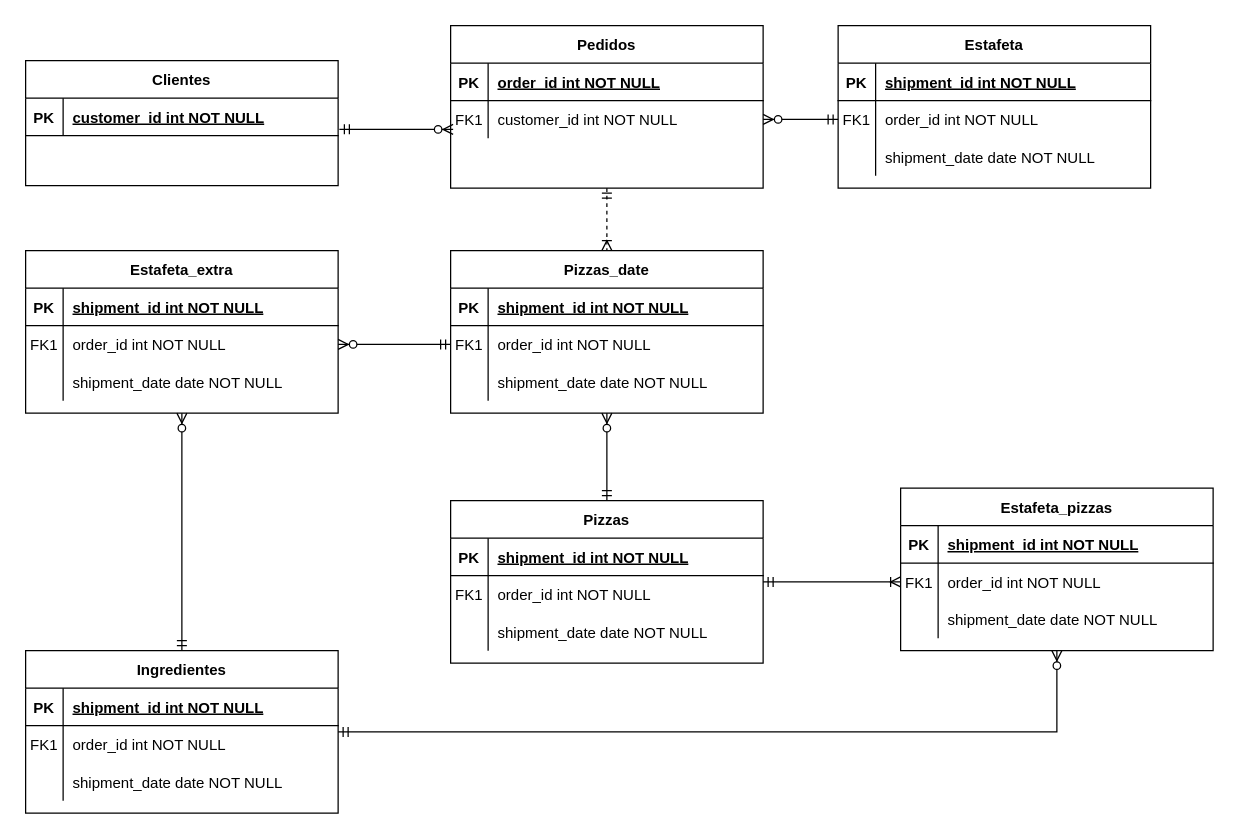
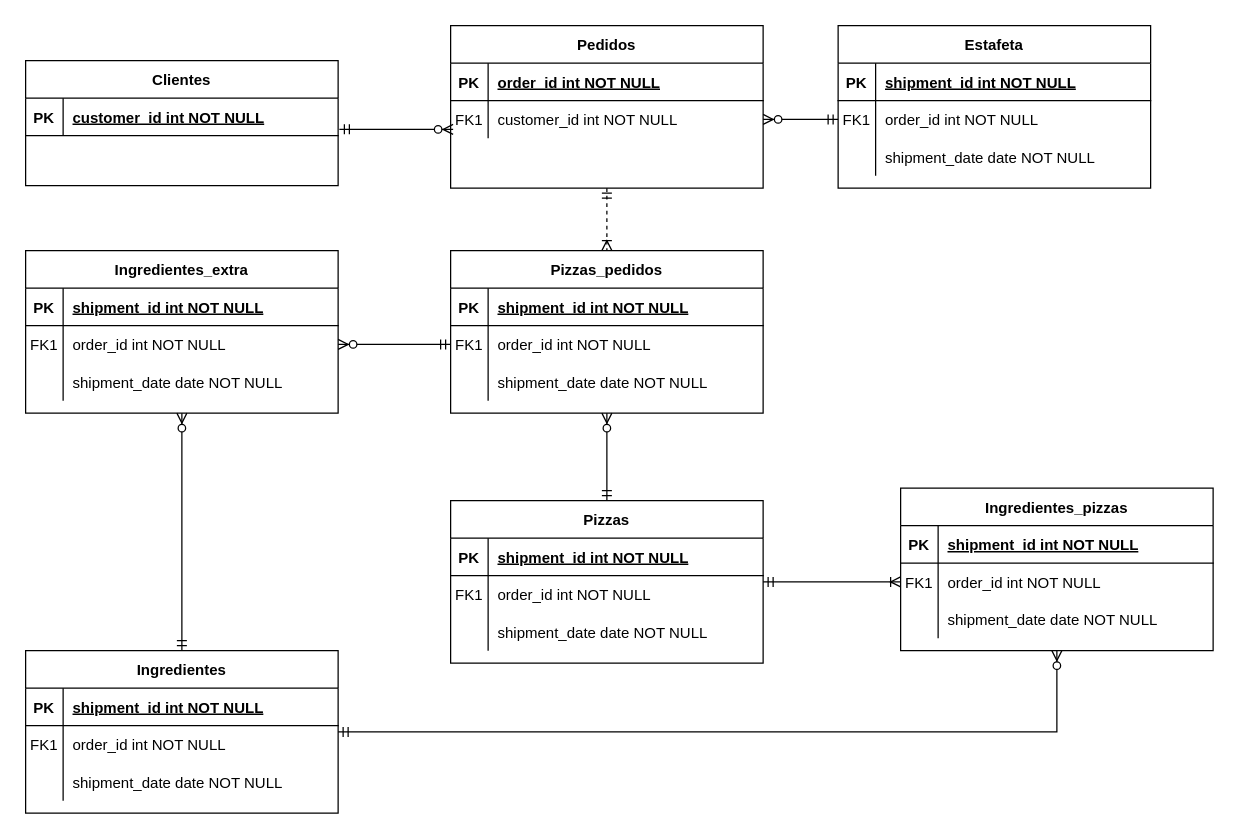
(181, 270) -> (181, 270)
(606, 270) -> (606, 270)
(1056, 508) -> (1056, 508)
